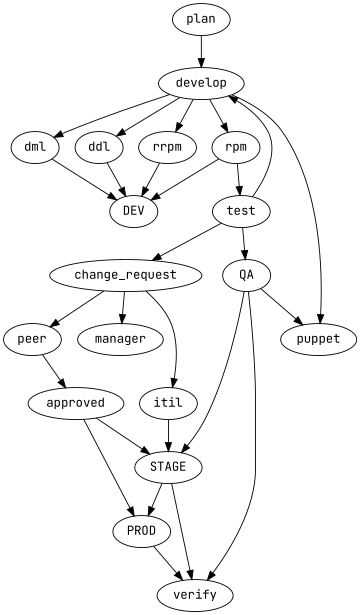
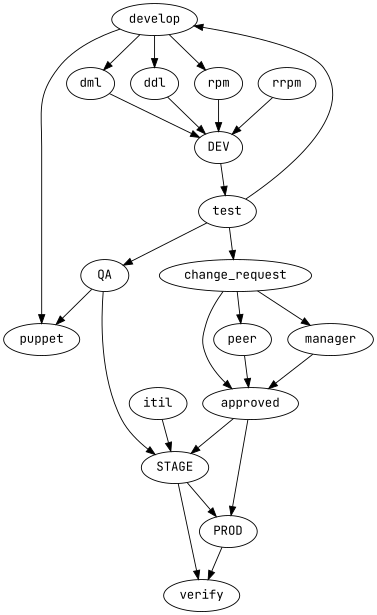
(201, 20) -> none
(187, 112) -> none
(238, 175) -> (222, 175)
(173, 330) -> (203, 338)
none -> (294, 369)
(256, 437) -> none
